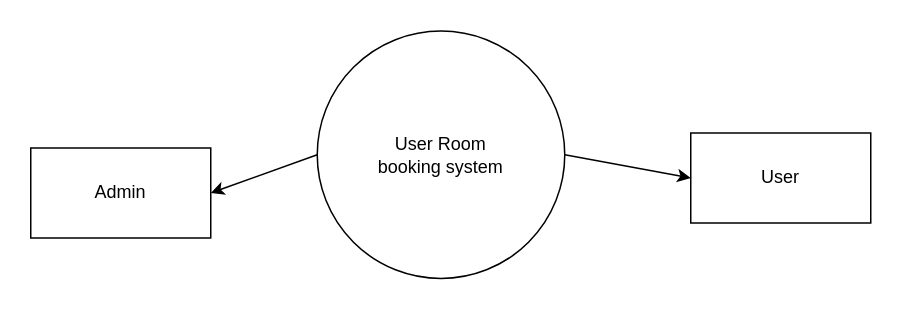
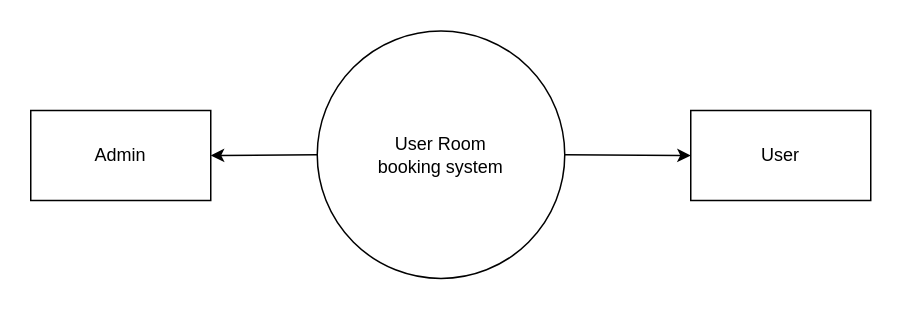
(781, 178) -> (781, 155)
(121, 193) -> (121, 155)
